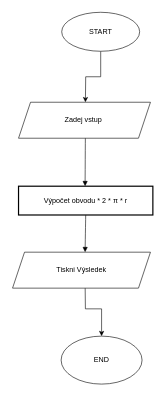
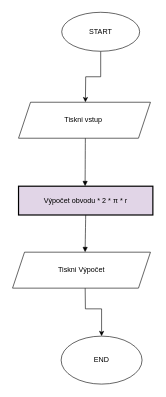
(84, 120) -> (84, 120)
(86, 201) -> (86, 201)
(81, 270) -> (81, 270)
